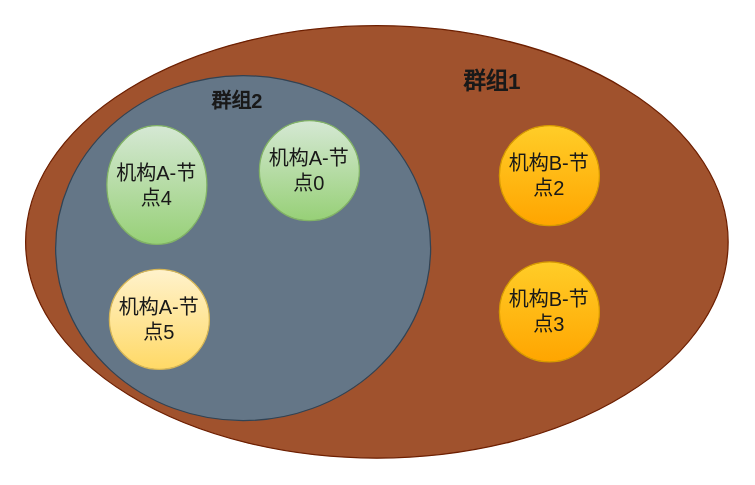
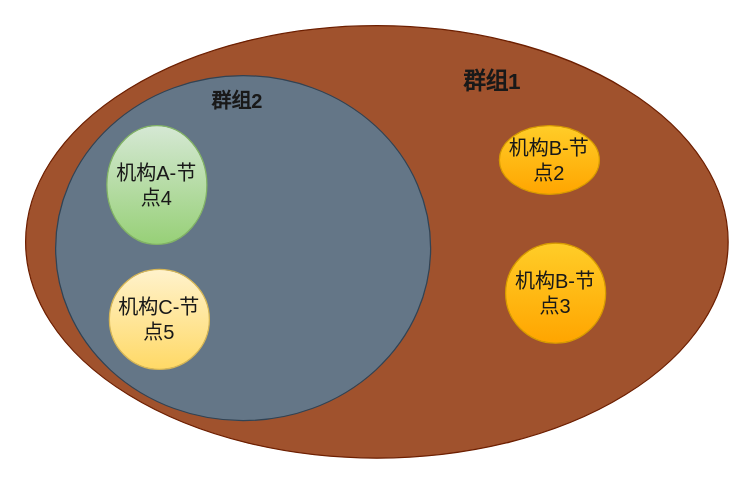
(309, 171) -> none
(549, 176) -> (549, 160)
(549, 312) -> (556, 293)
(159, 319) -> (159, 319)
